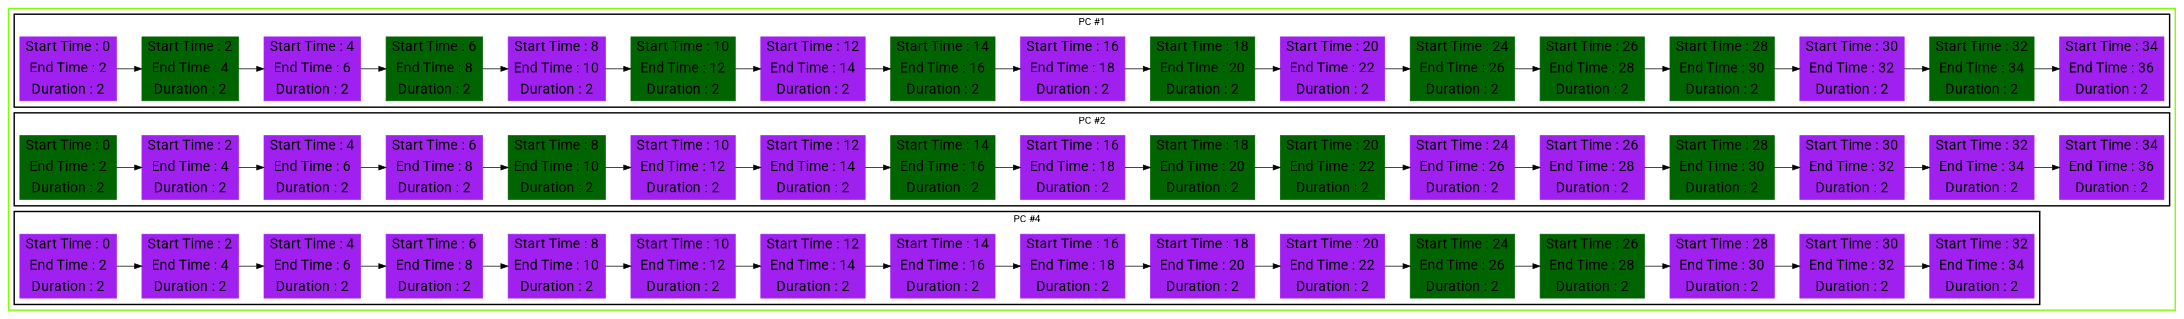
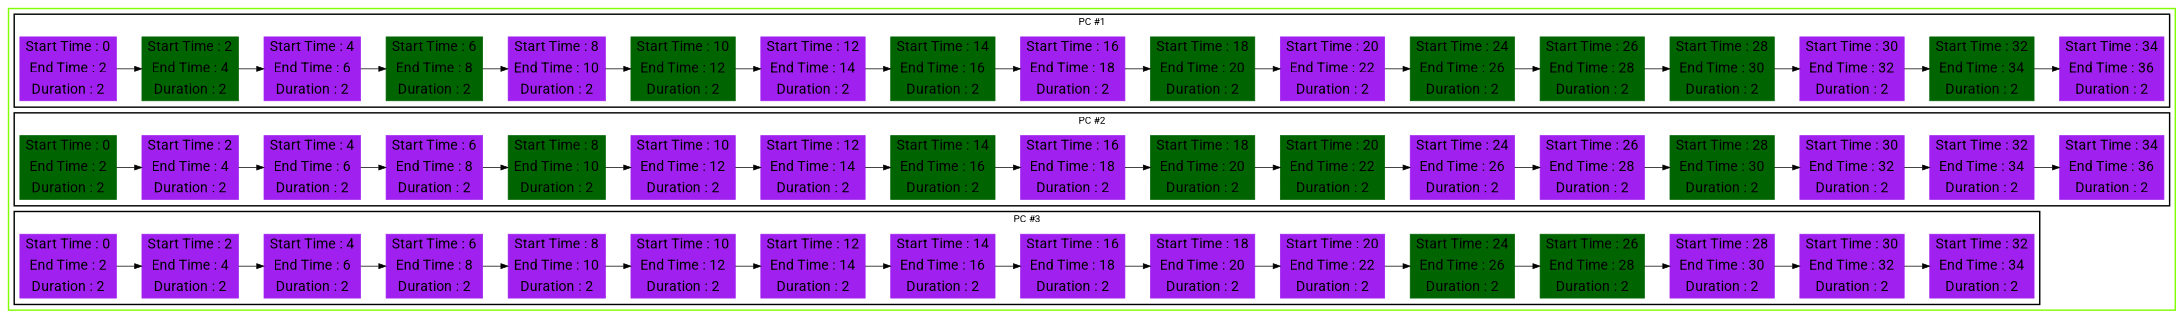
(1027, 220) -> (1027, 220)
